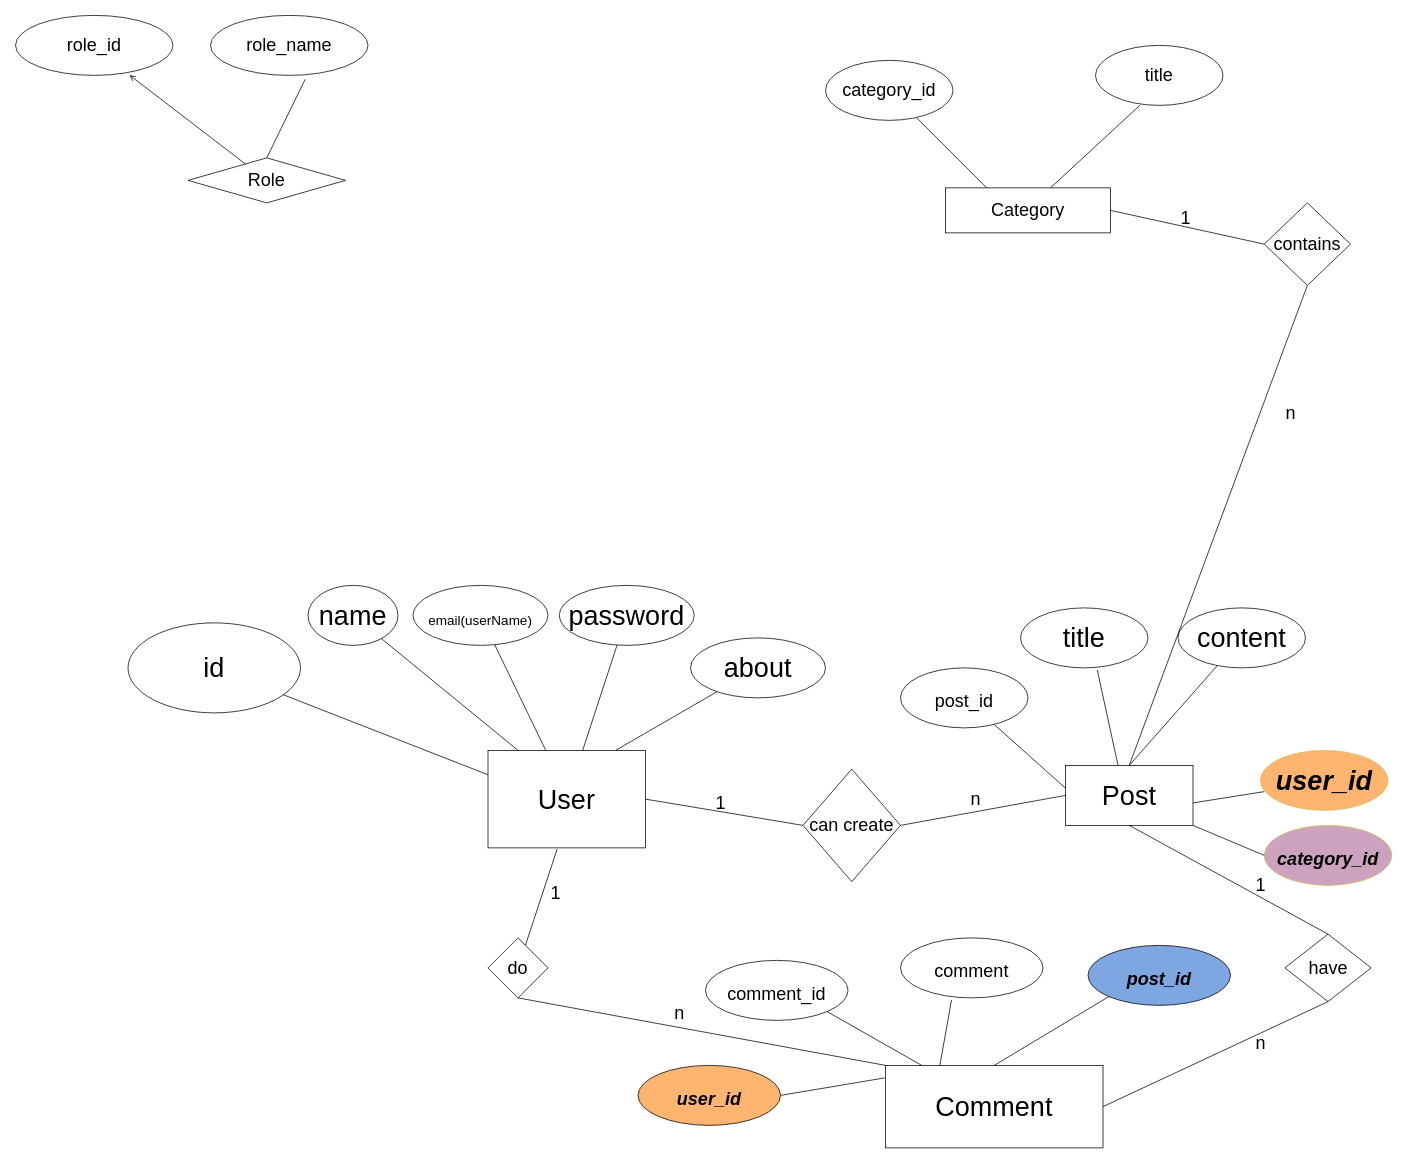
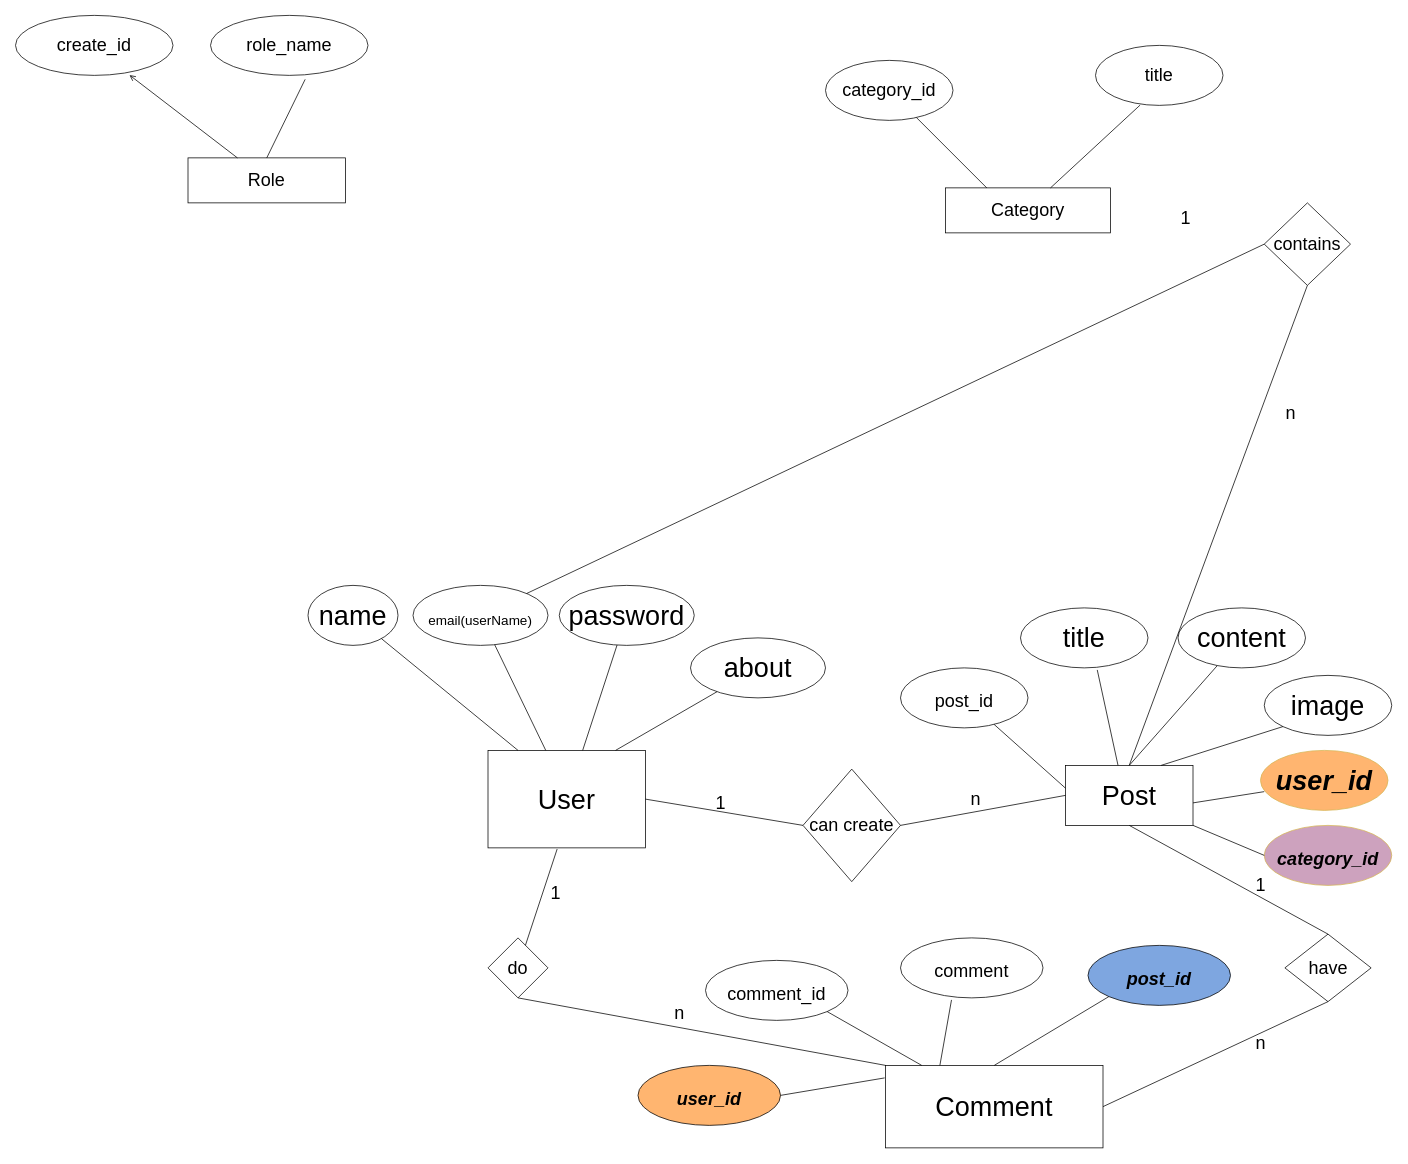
(94, 45) -> (94, 45)
(267, 180) -> (267, 180)
(1188, 227) -> (895, 419)
(214, 668) -> none
none -> (1328, 705)
(386, 735) -> none
none -> (1221, 746)
